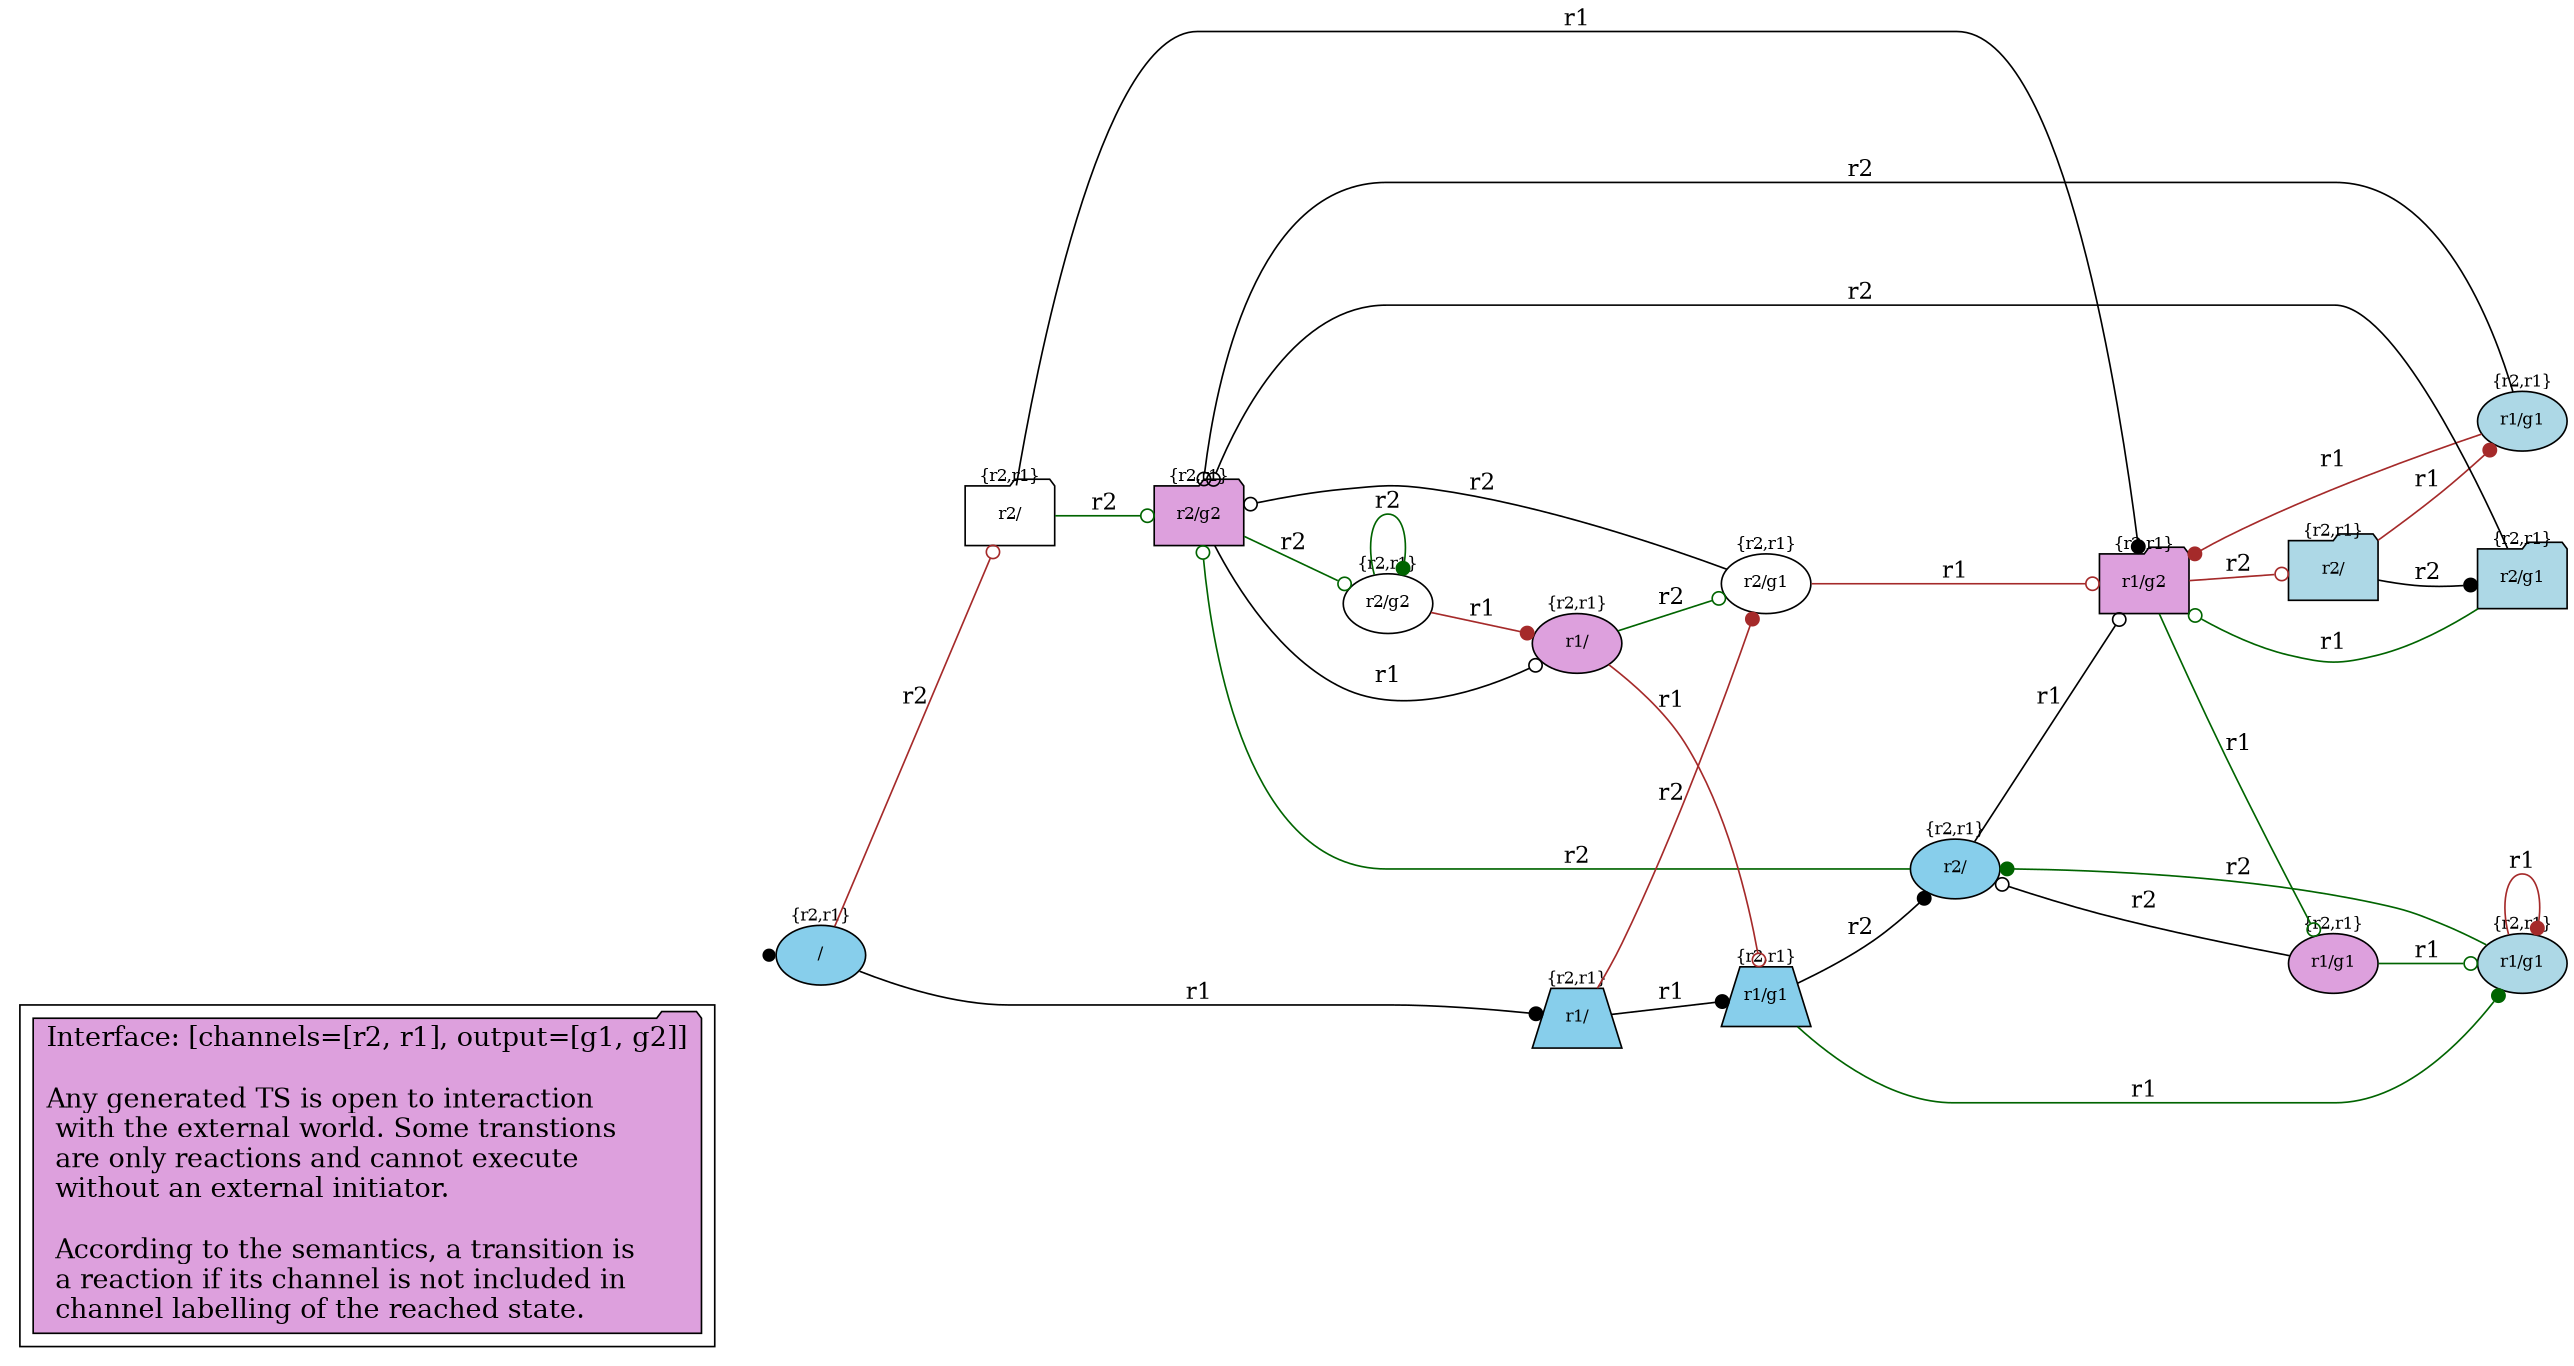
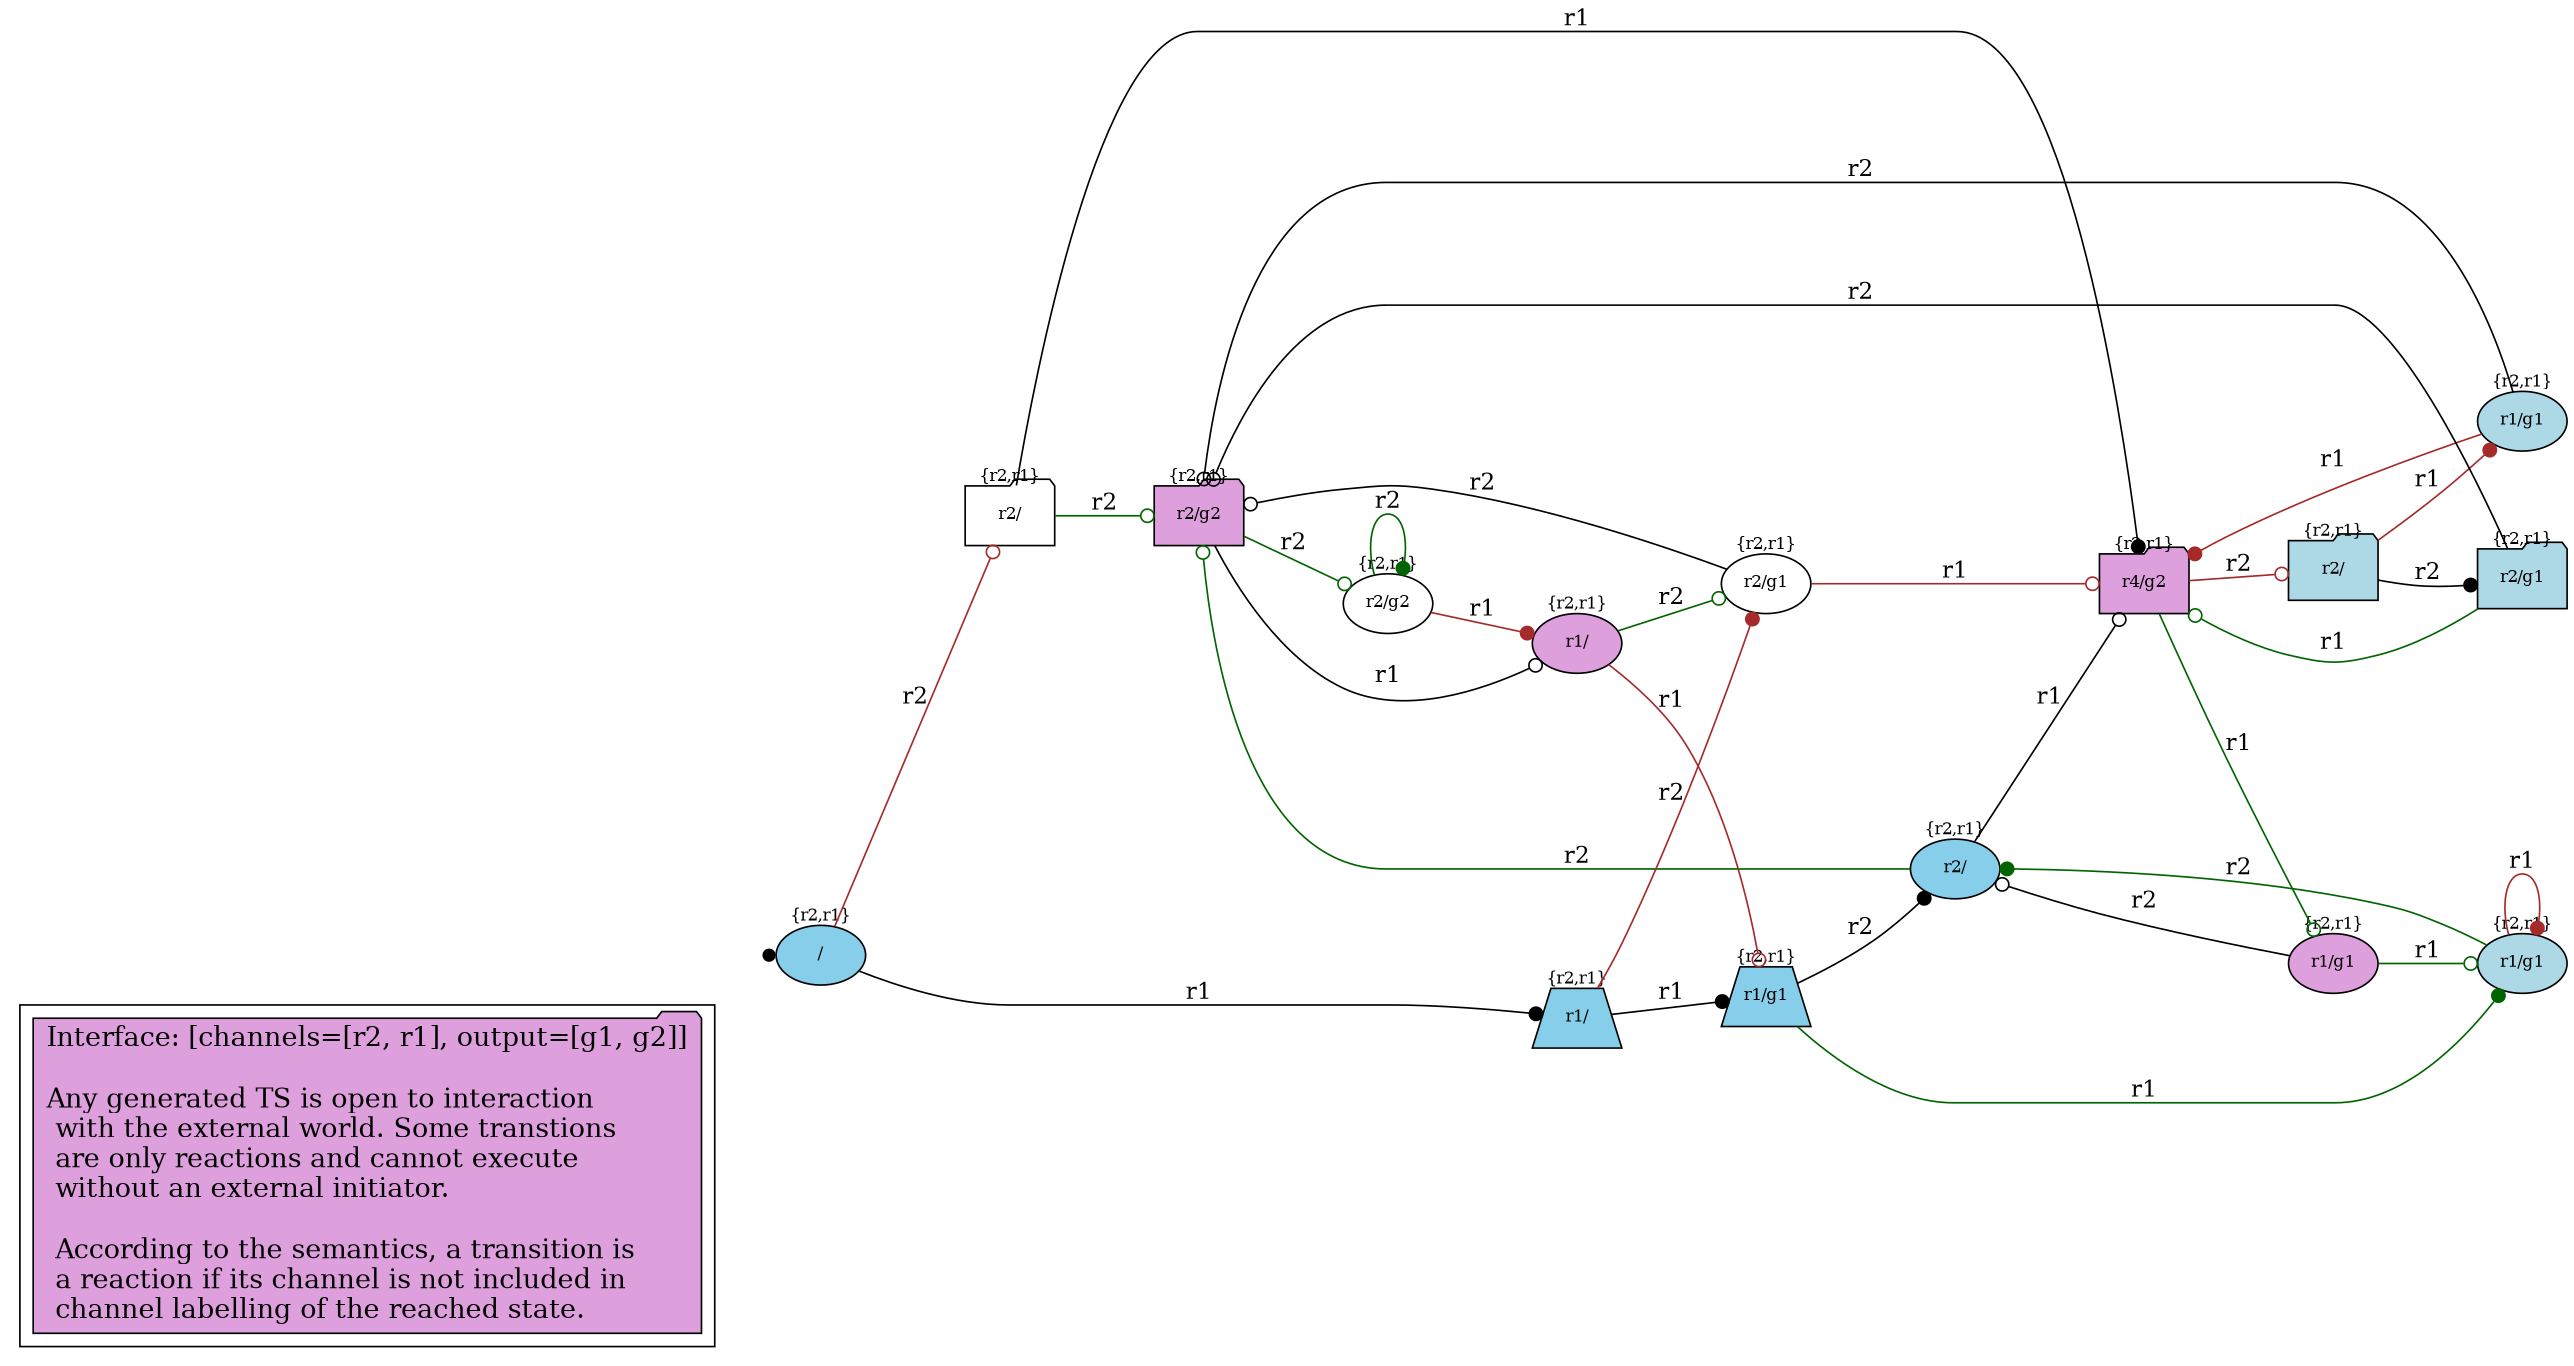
(2144, 584) -> (2144, 584)
